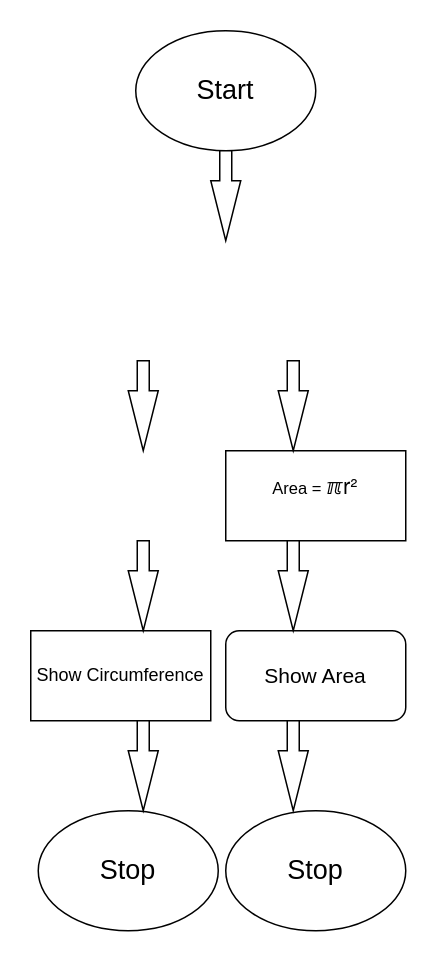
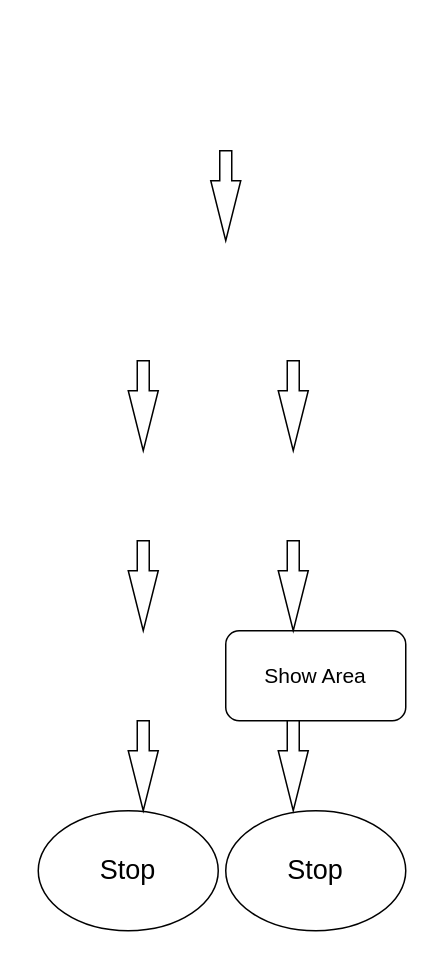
(226, 91) -> none
(316, 496) -> none
(121, 676) -> none
